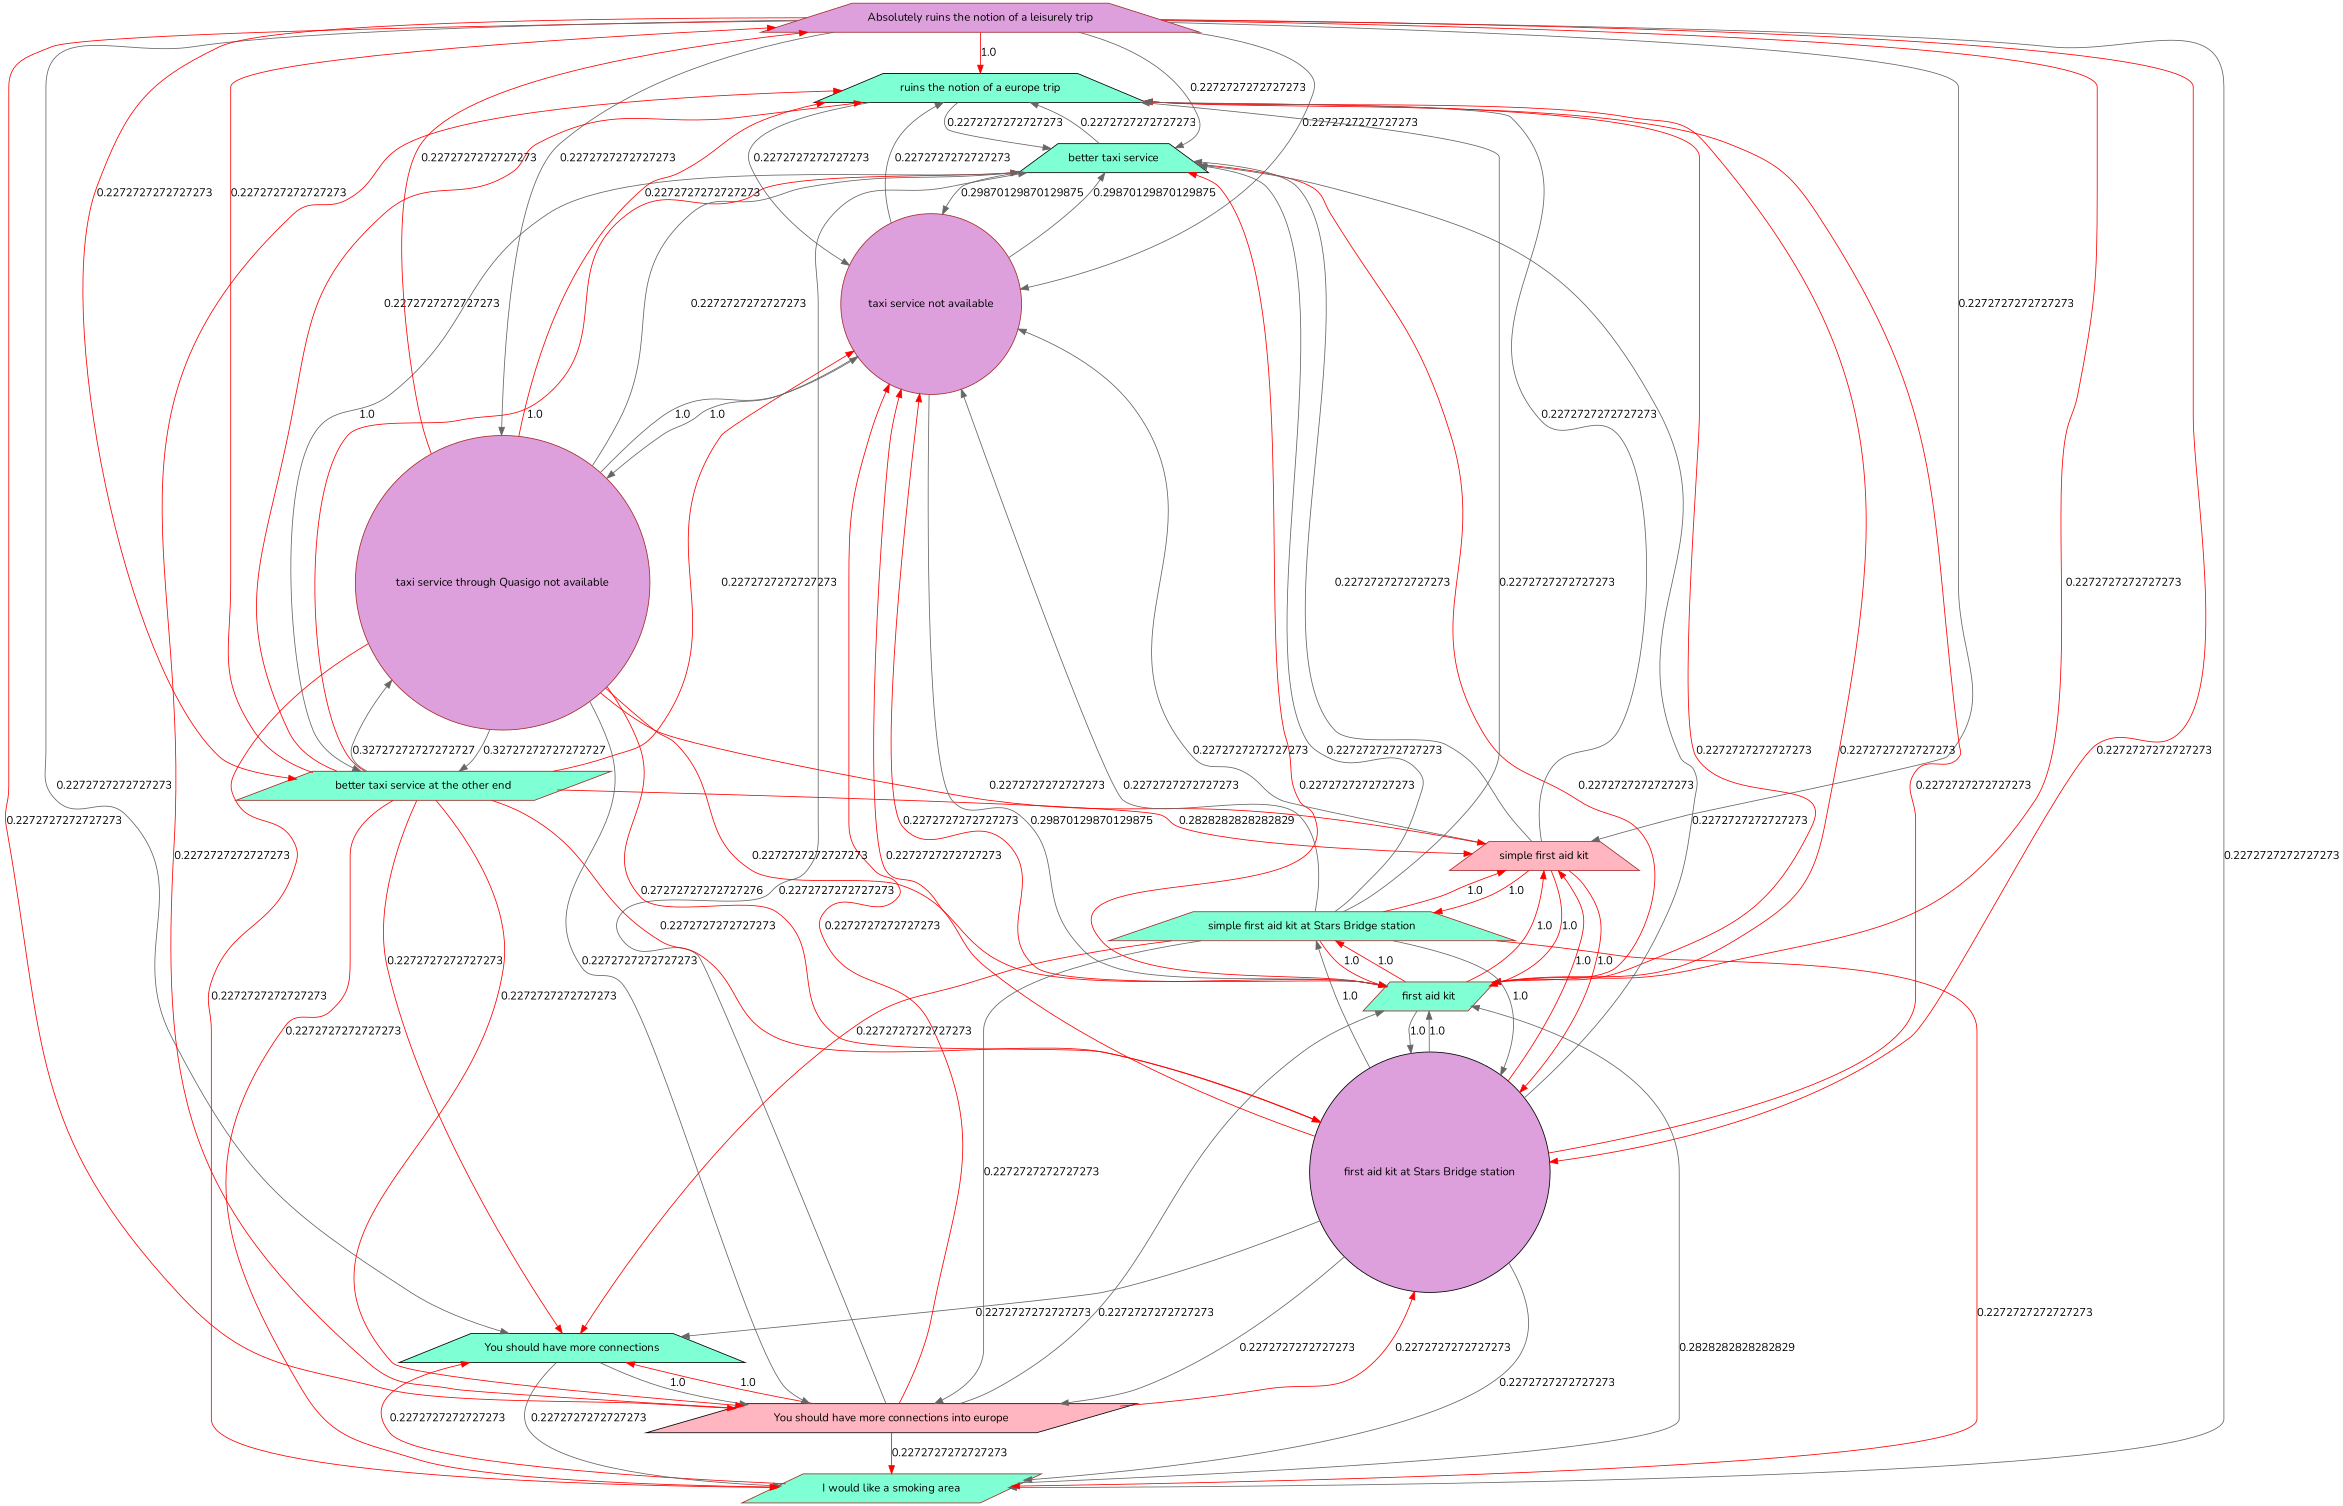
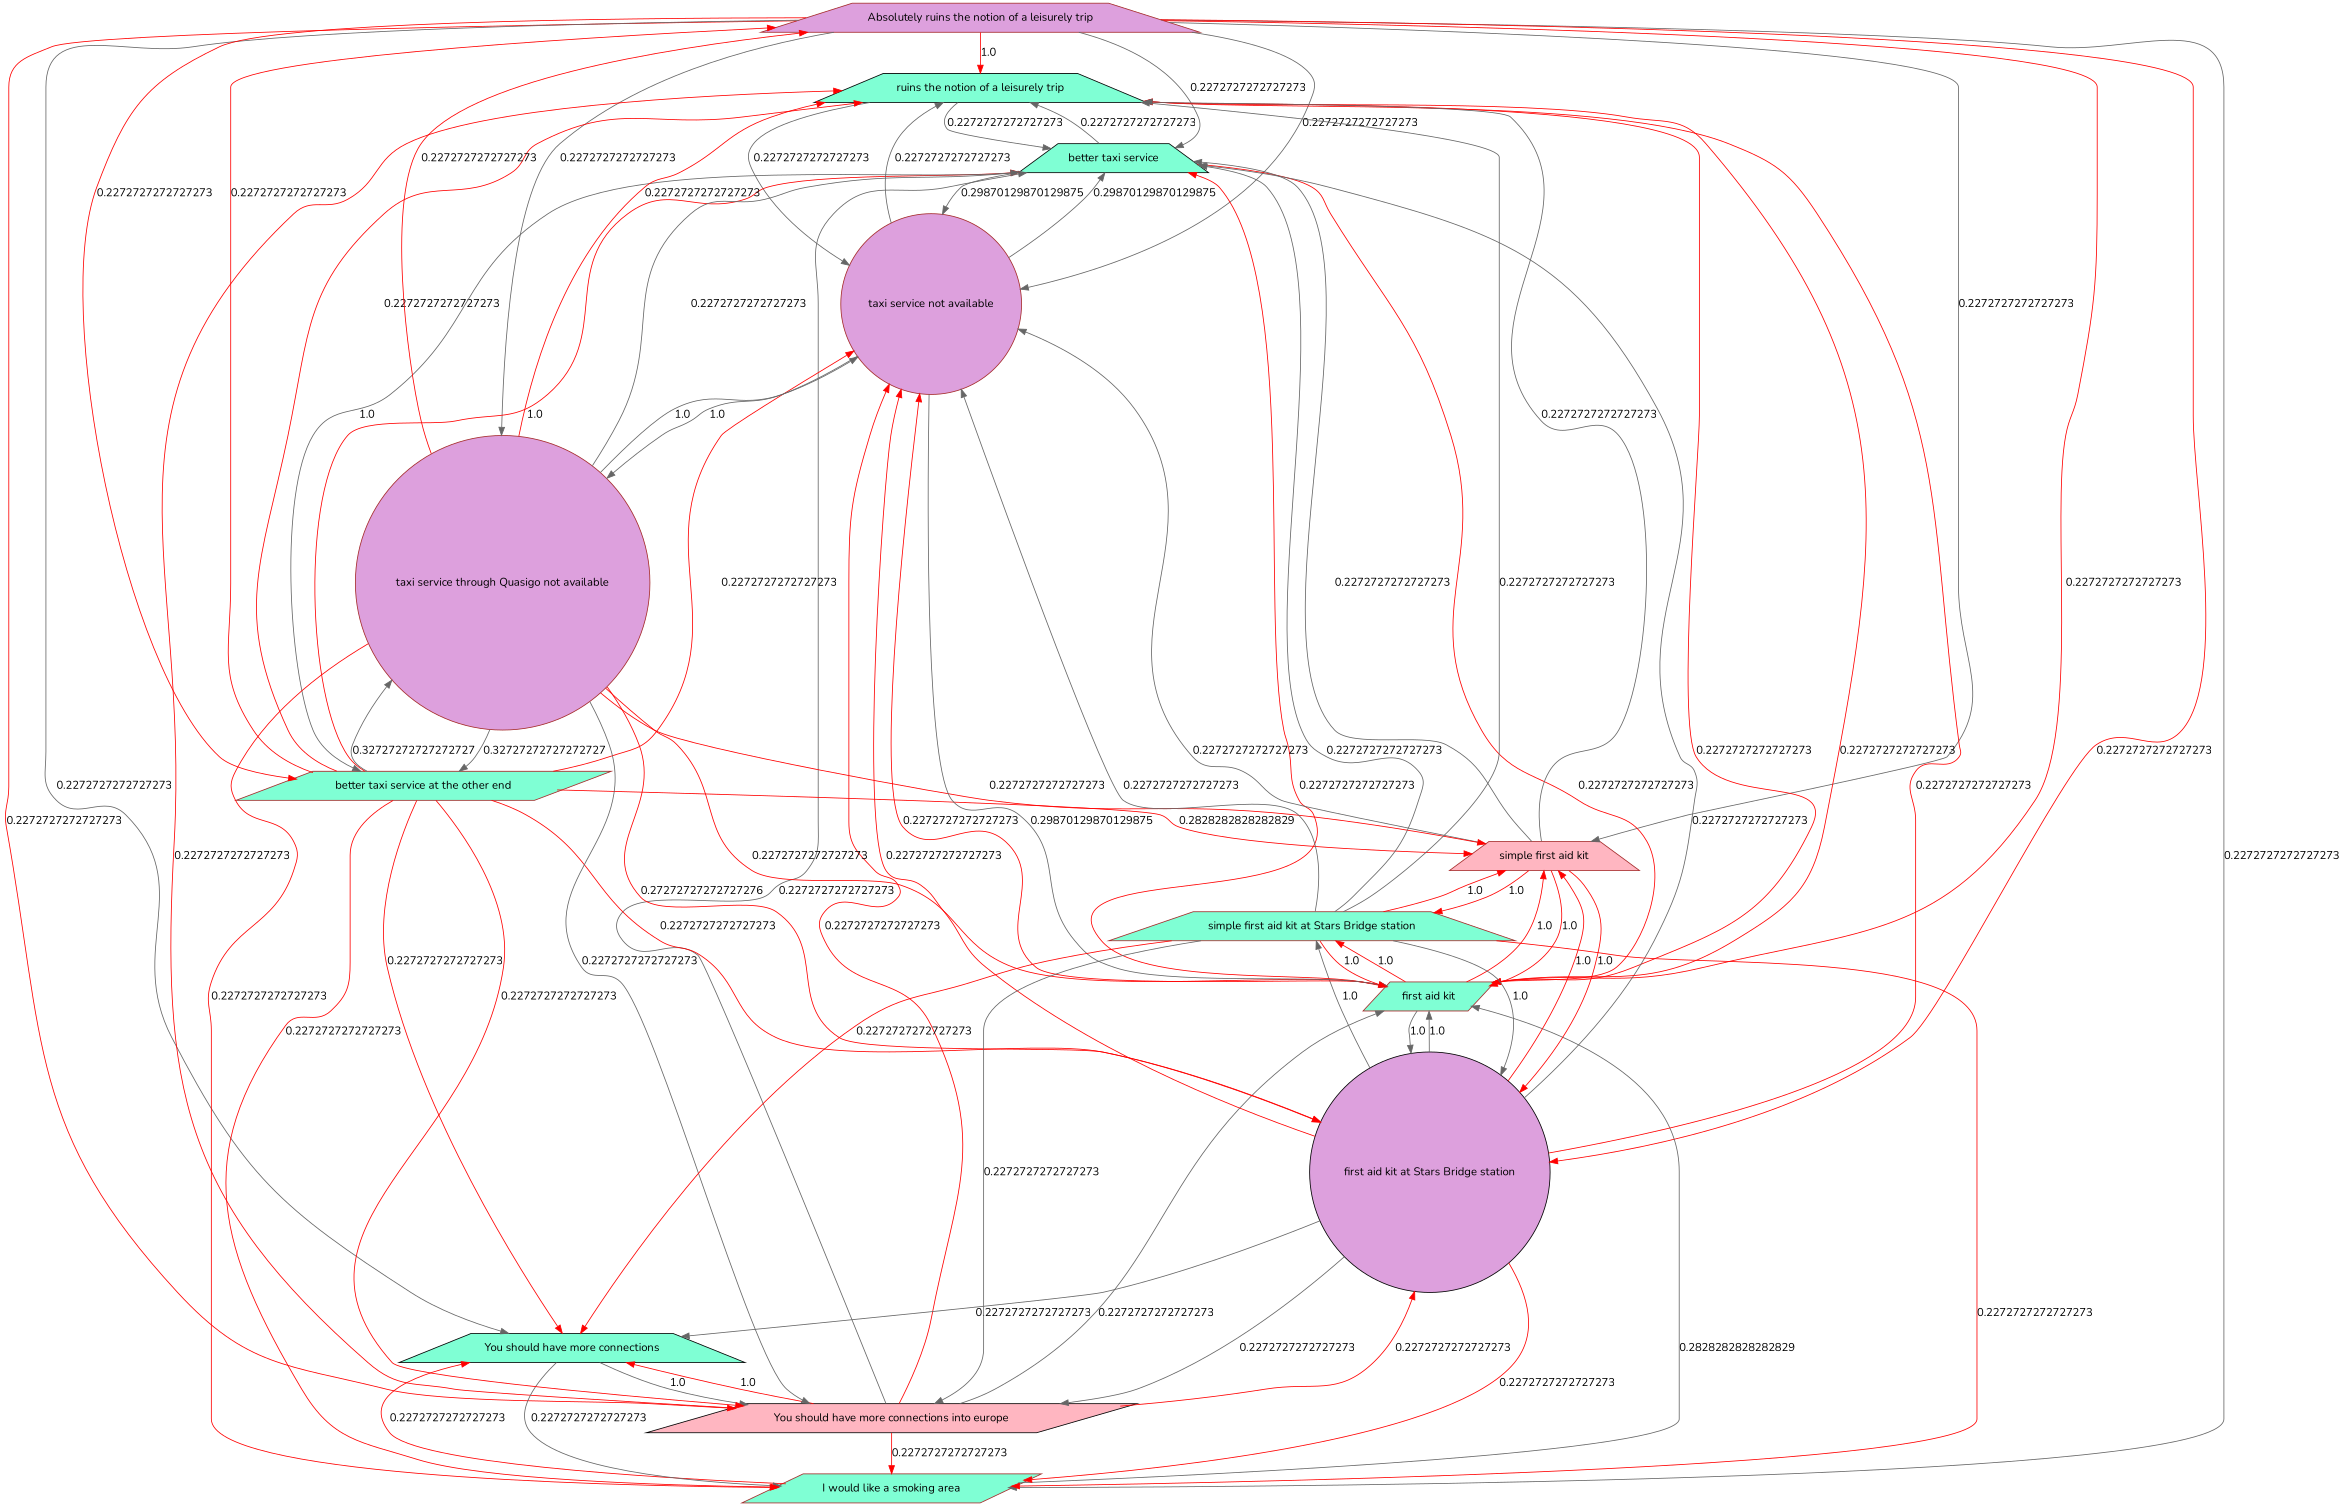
(980, 88) -> (980, 88)
(1334, 1439) -> (1334, 1439)
